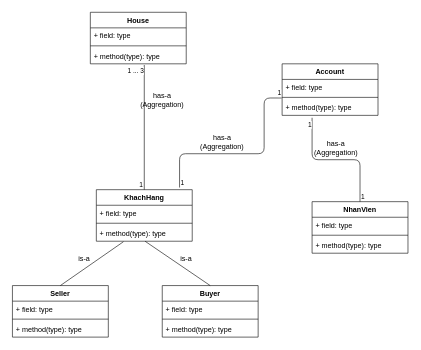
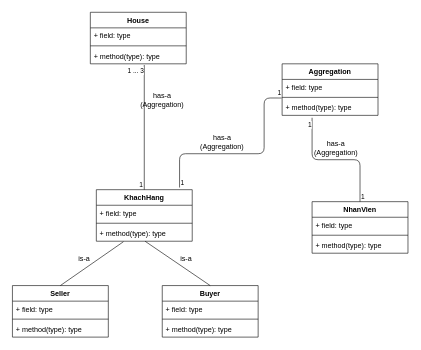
(330, 72) -> (330, 72)
